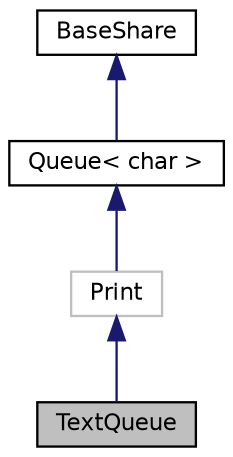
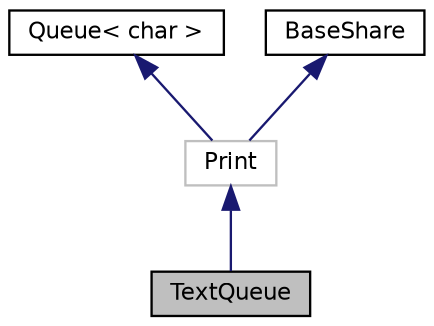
(117, 110) -> (280, 107)
